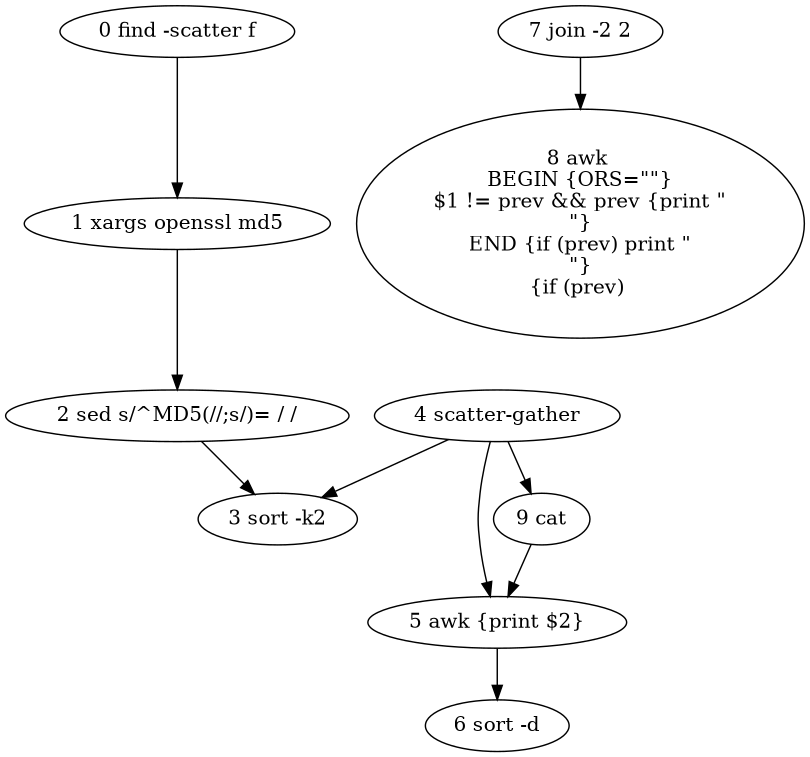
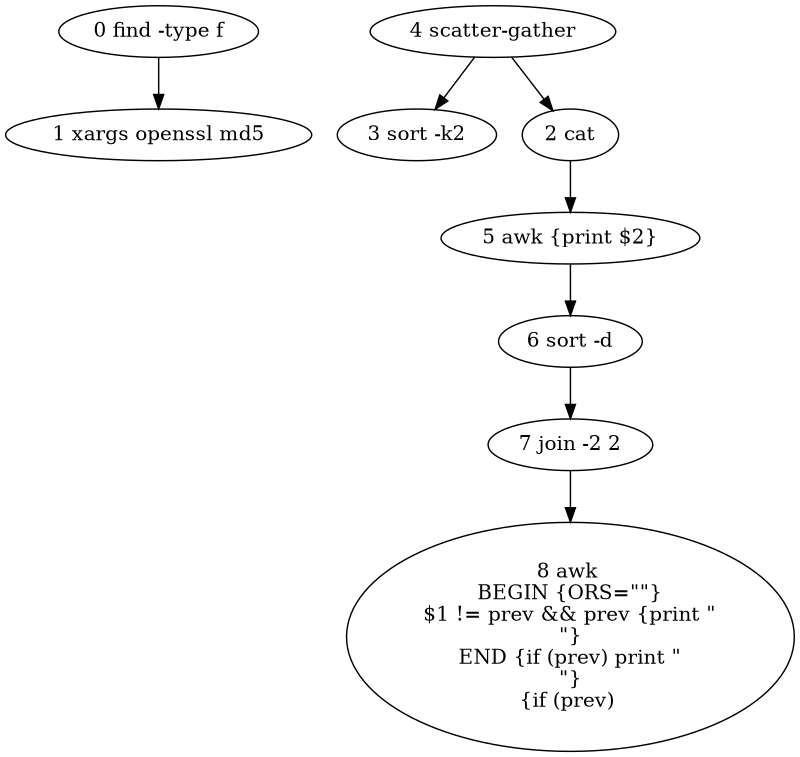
(177, 32) -> (159, 32)
none -> (570, 386)
(177, 416) -> none
(478, 512) -> none
(542, 519) -> (570, 135)
